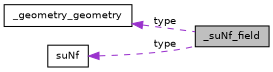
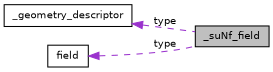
(68, 16) -> (68, 16)
(68, 56) -> (68, 56)
